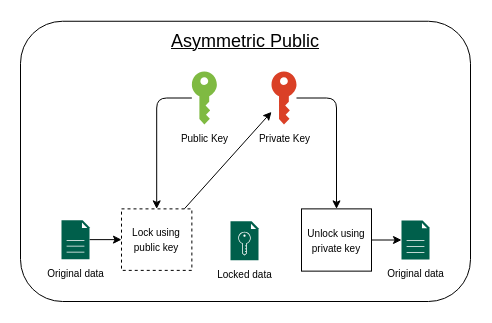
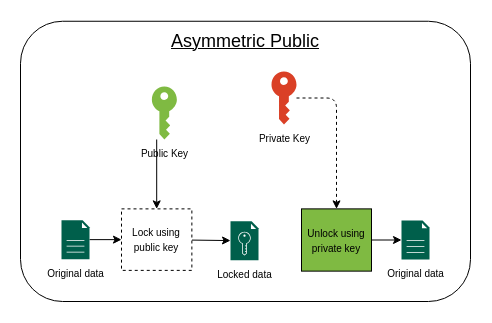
(204, 98) -> (164, 113)
(337, 134) -> (337, 134)
(226, 163) -> (208, 240)
(337, 240) -> (337, 240)
